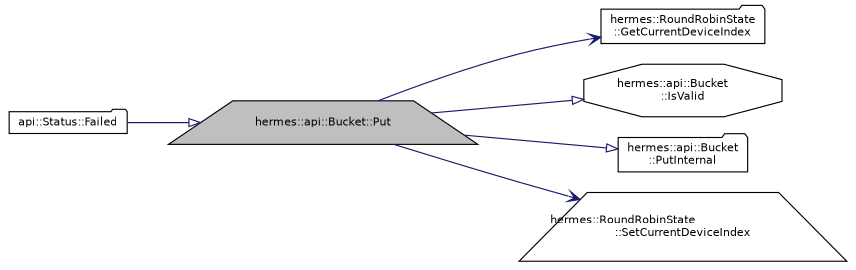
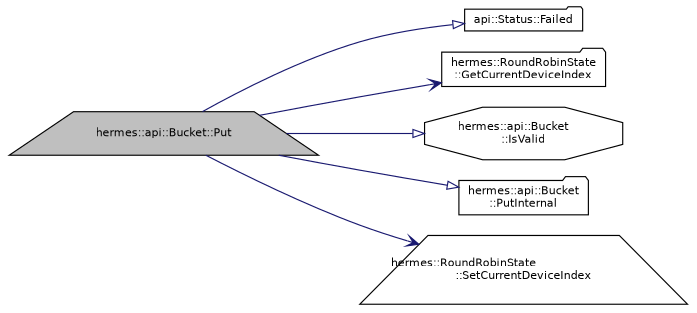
(158, 123) -> (323, 54)
